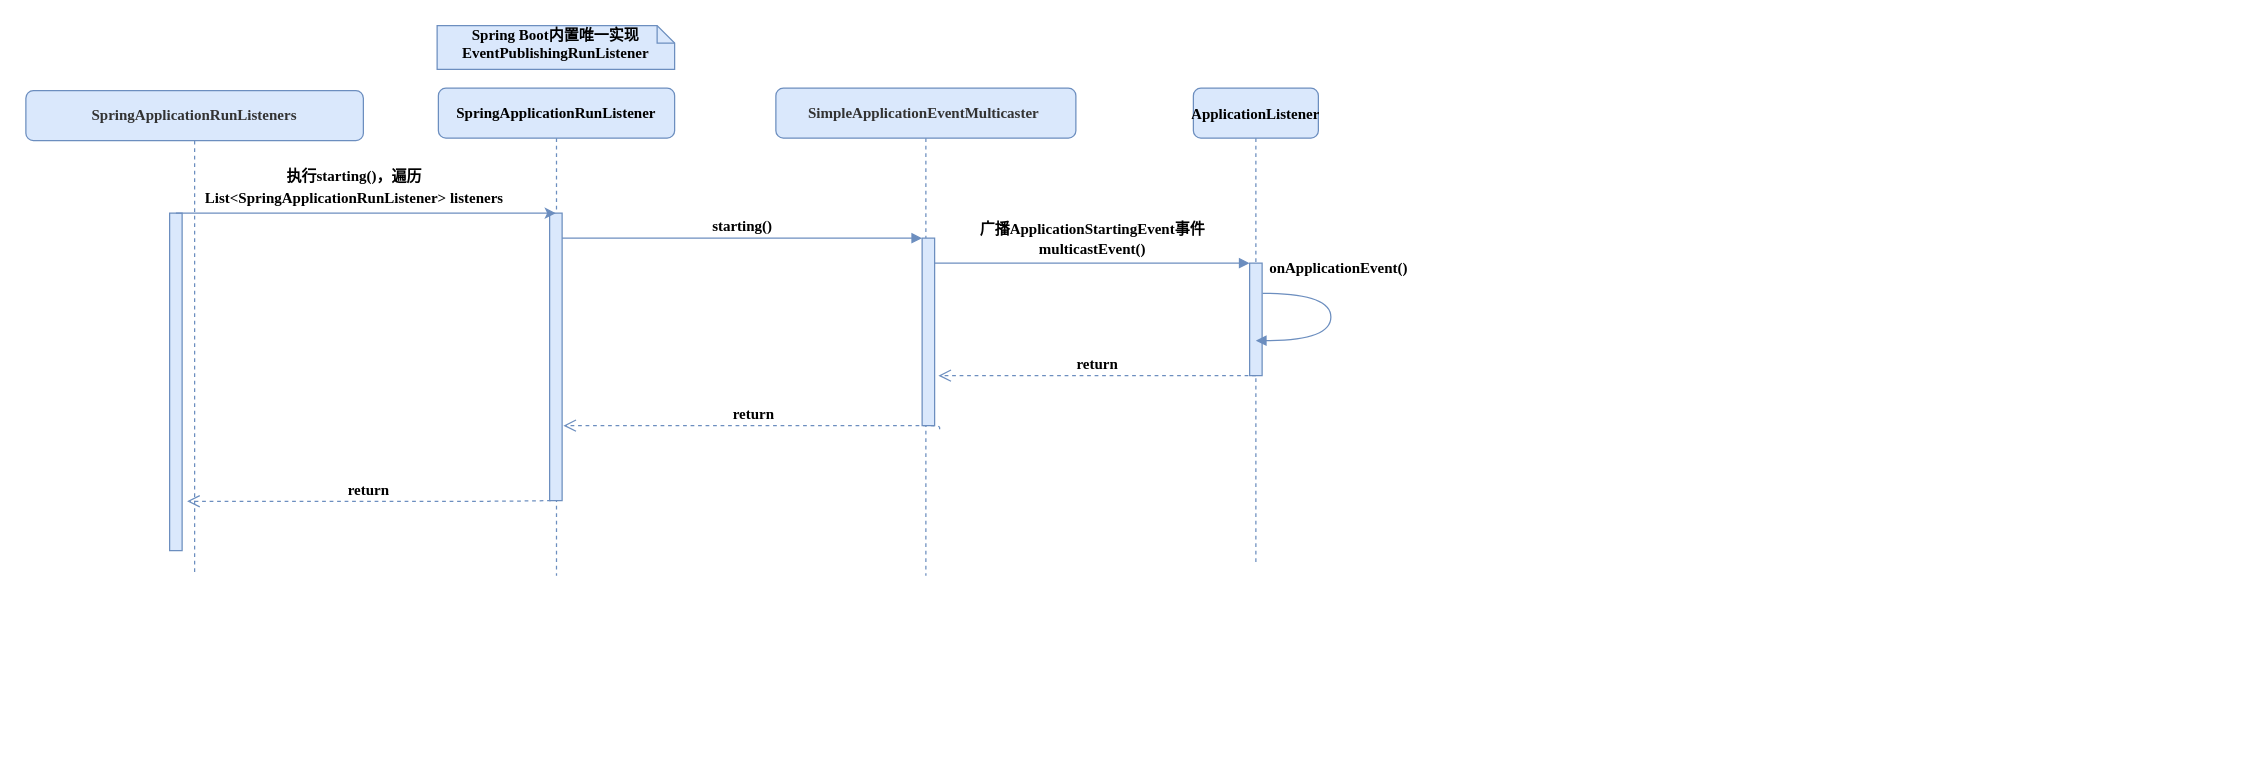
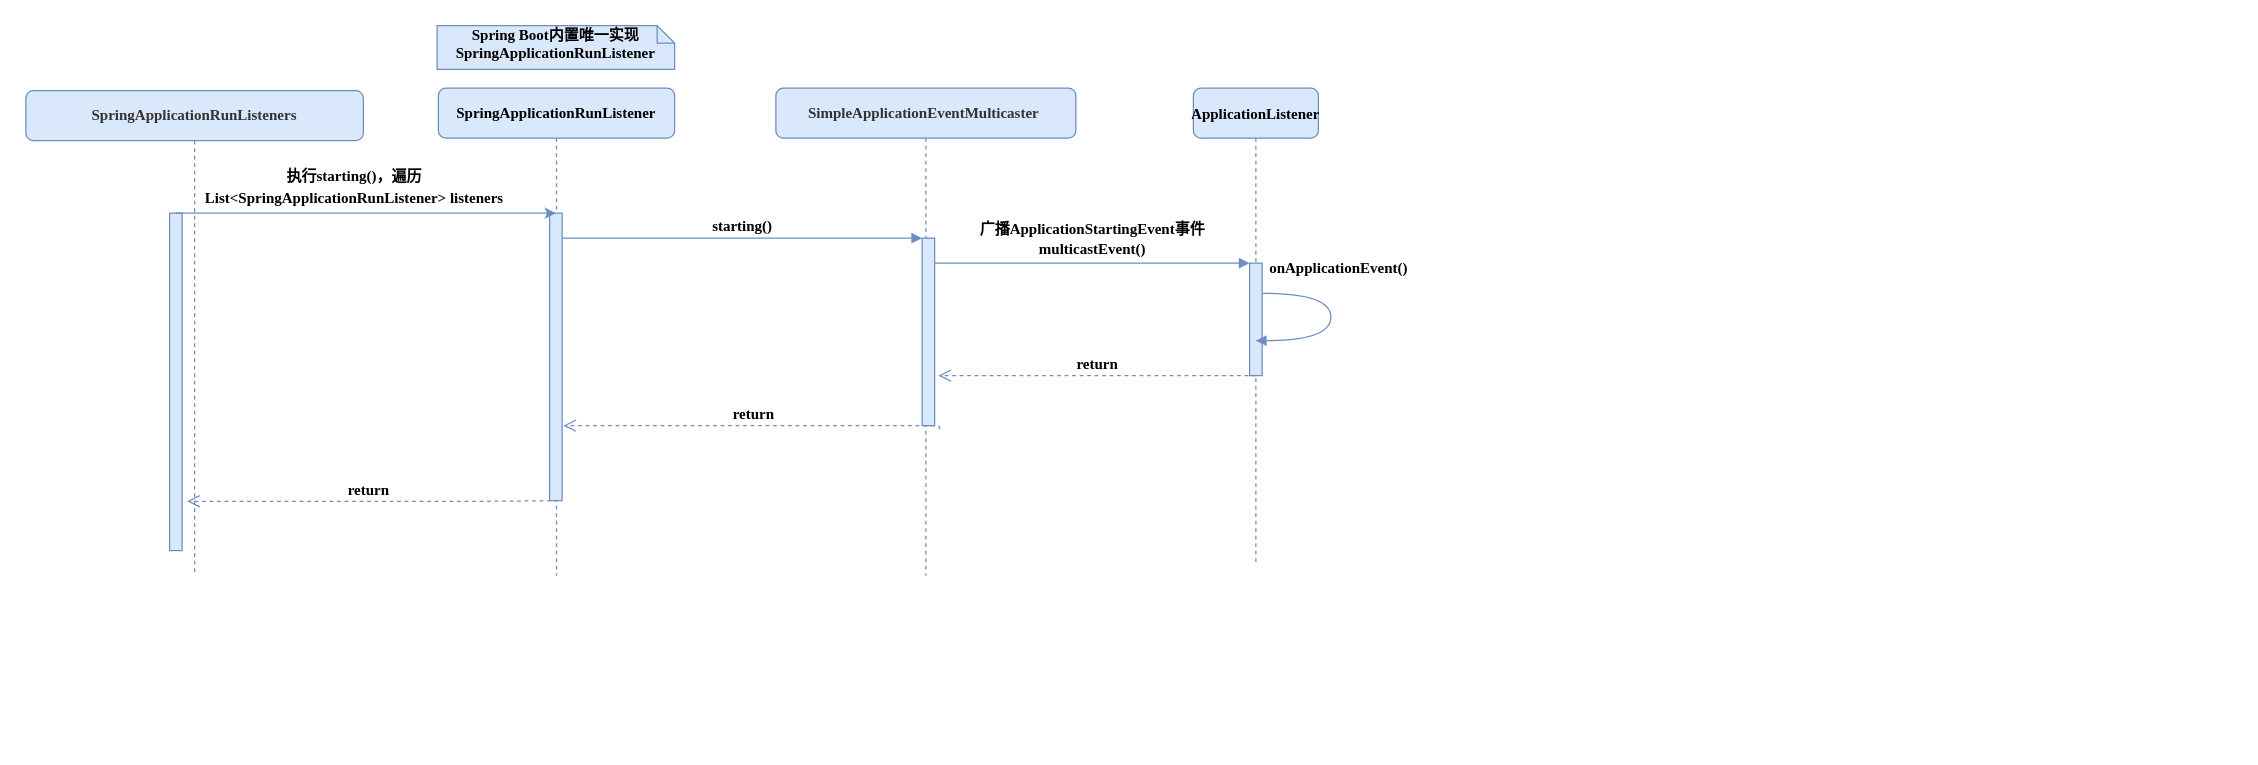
(556, 45) -> (556, 45)
